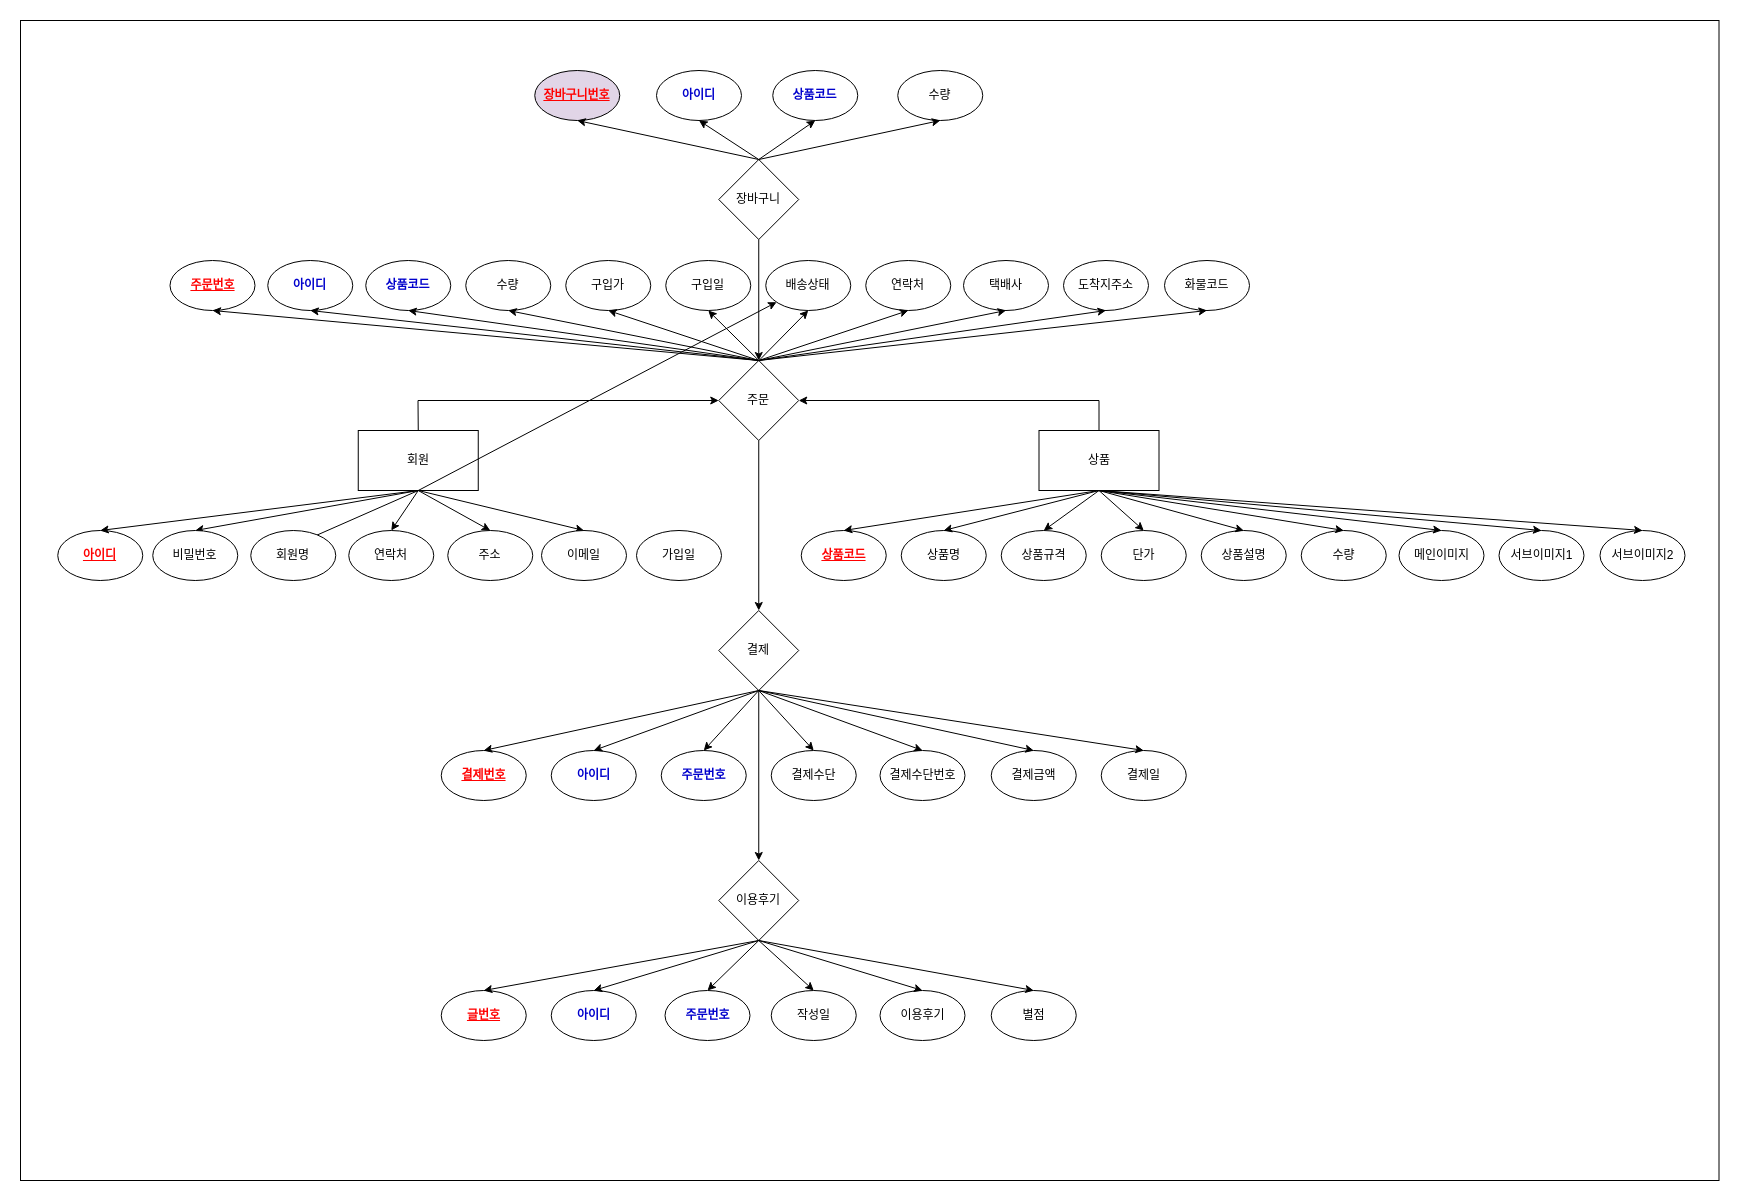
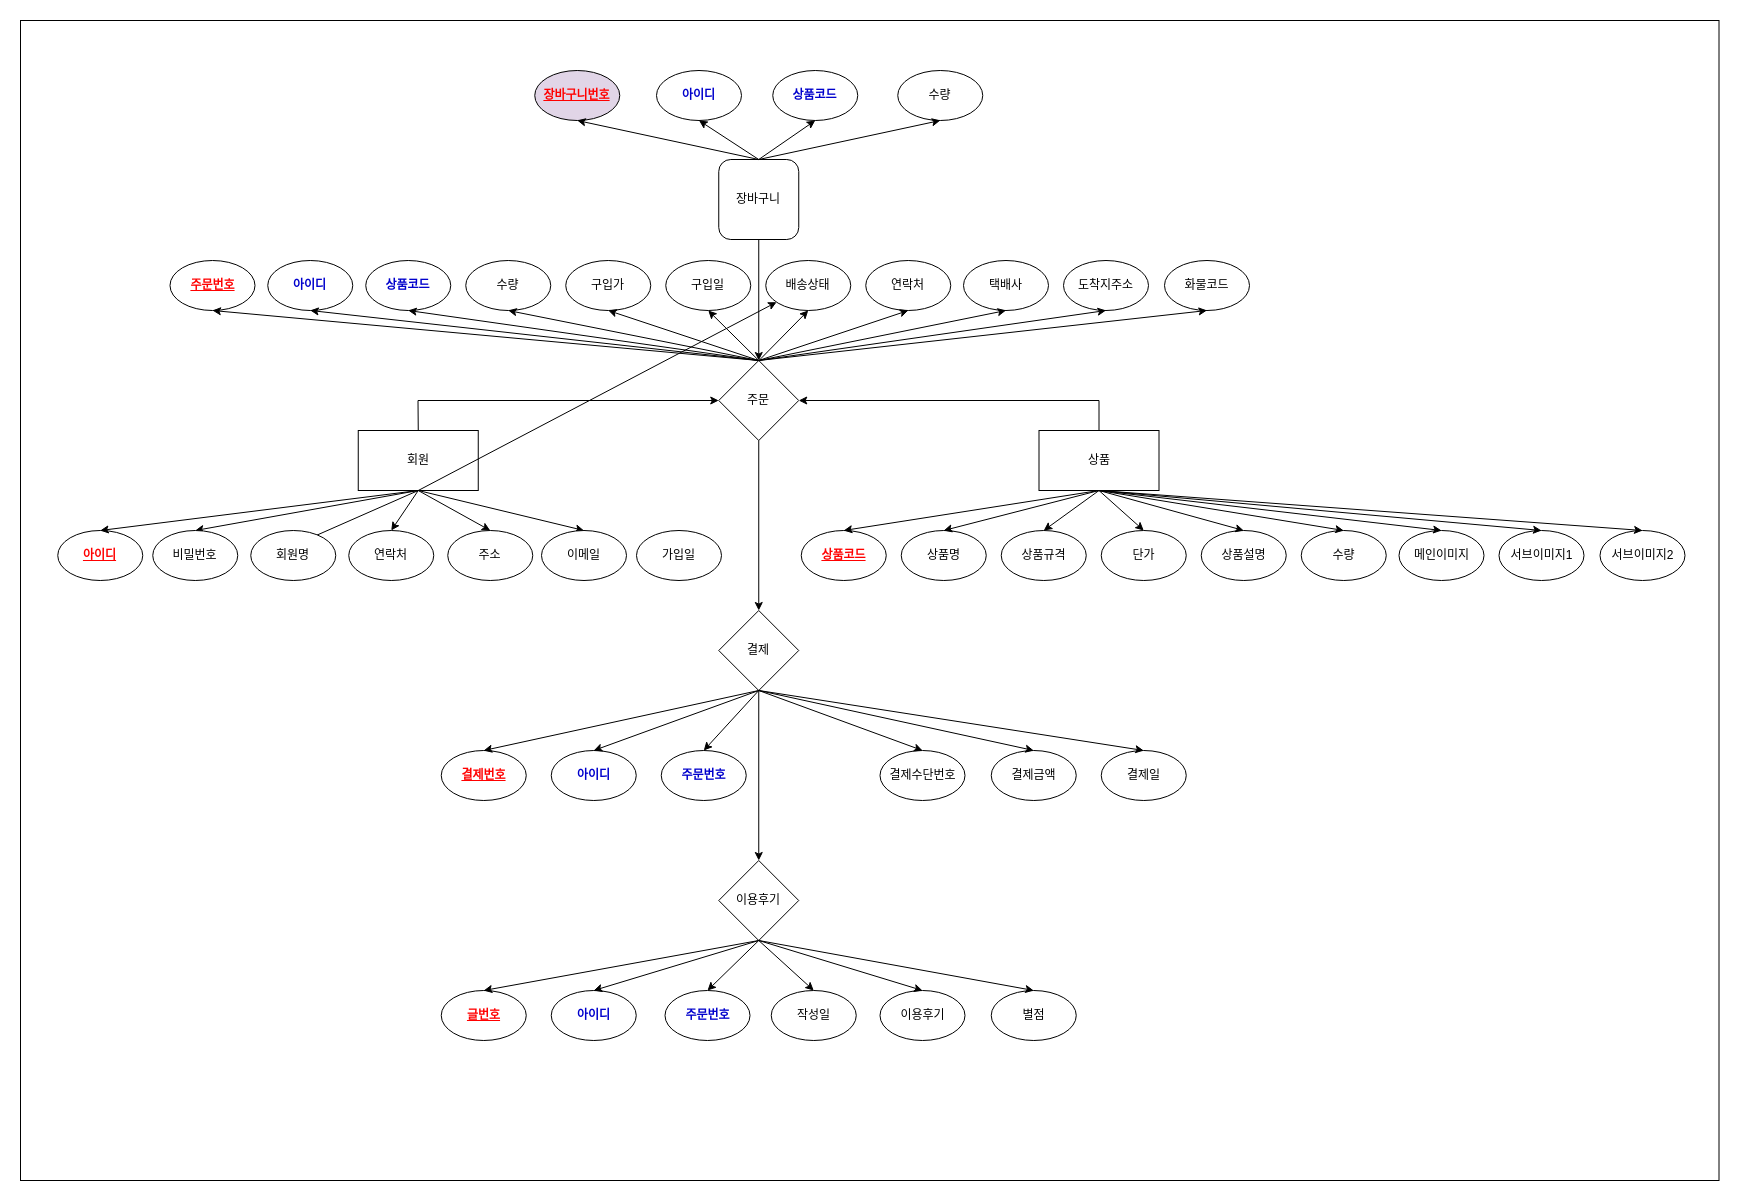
(759, 200) -> (759, 200)
(784, 719) -> none
(814, 776) -> none
